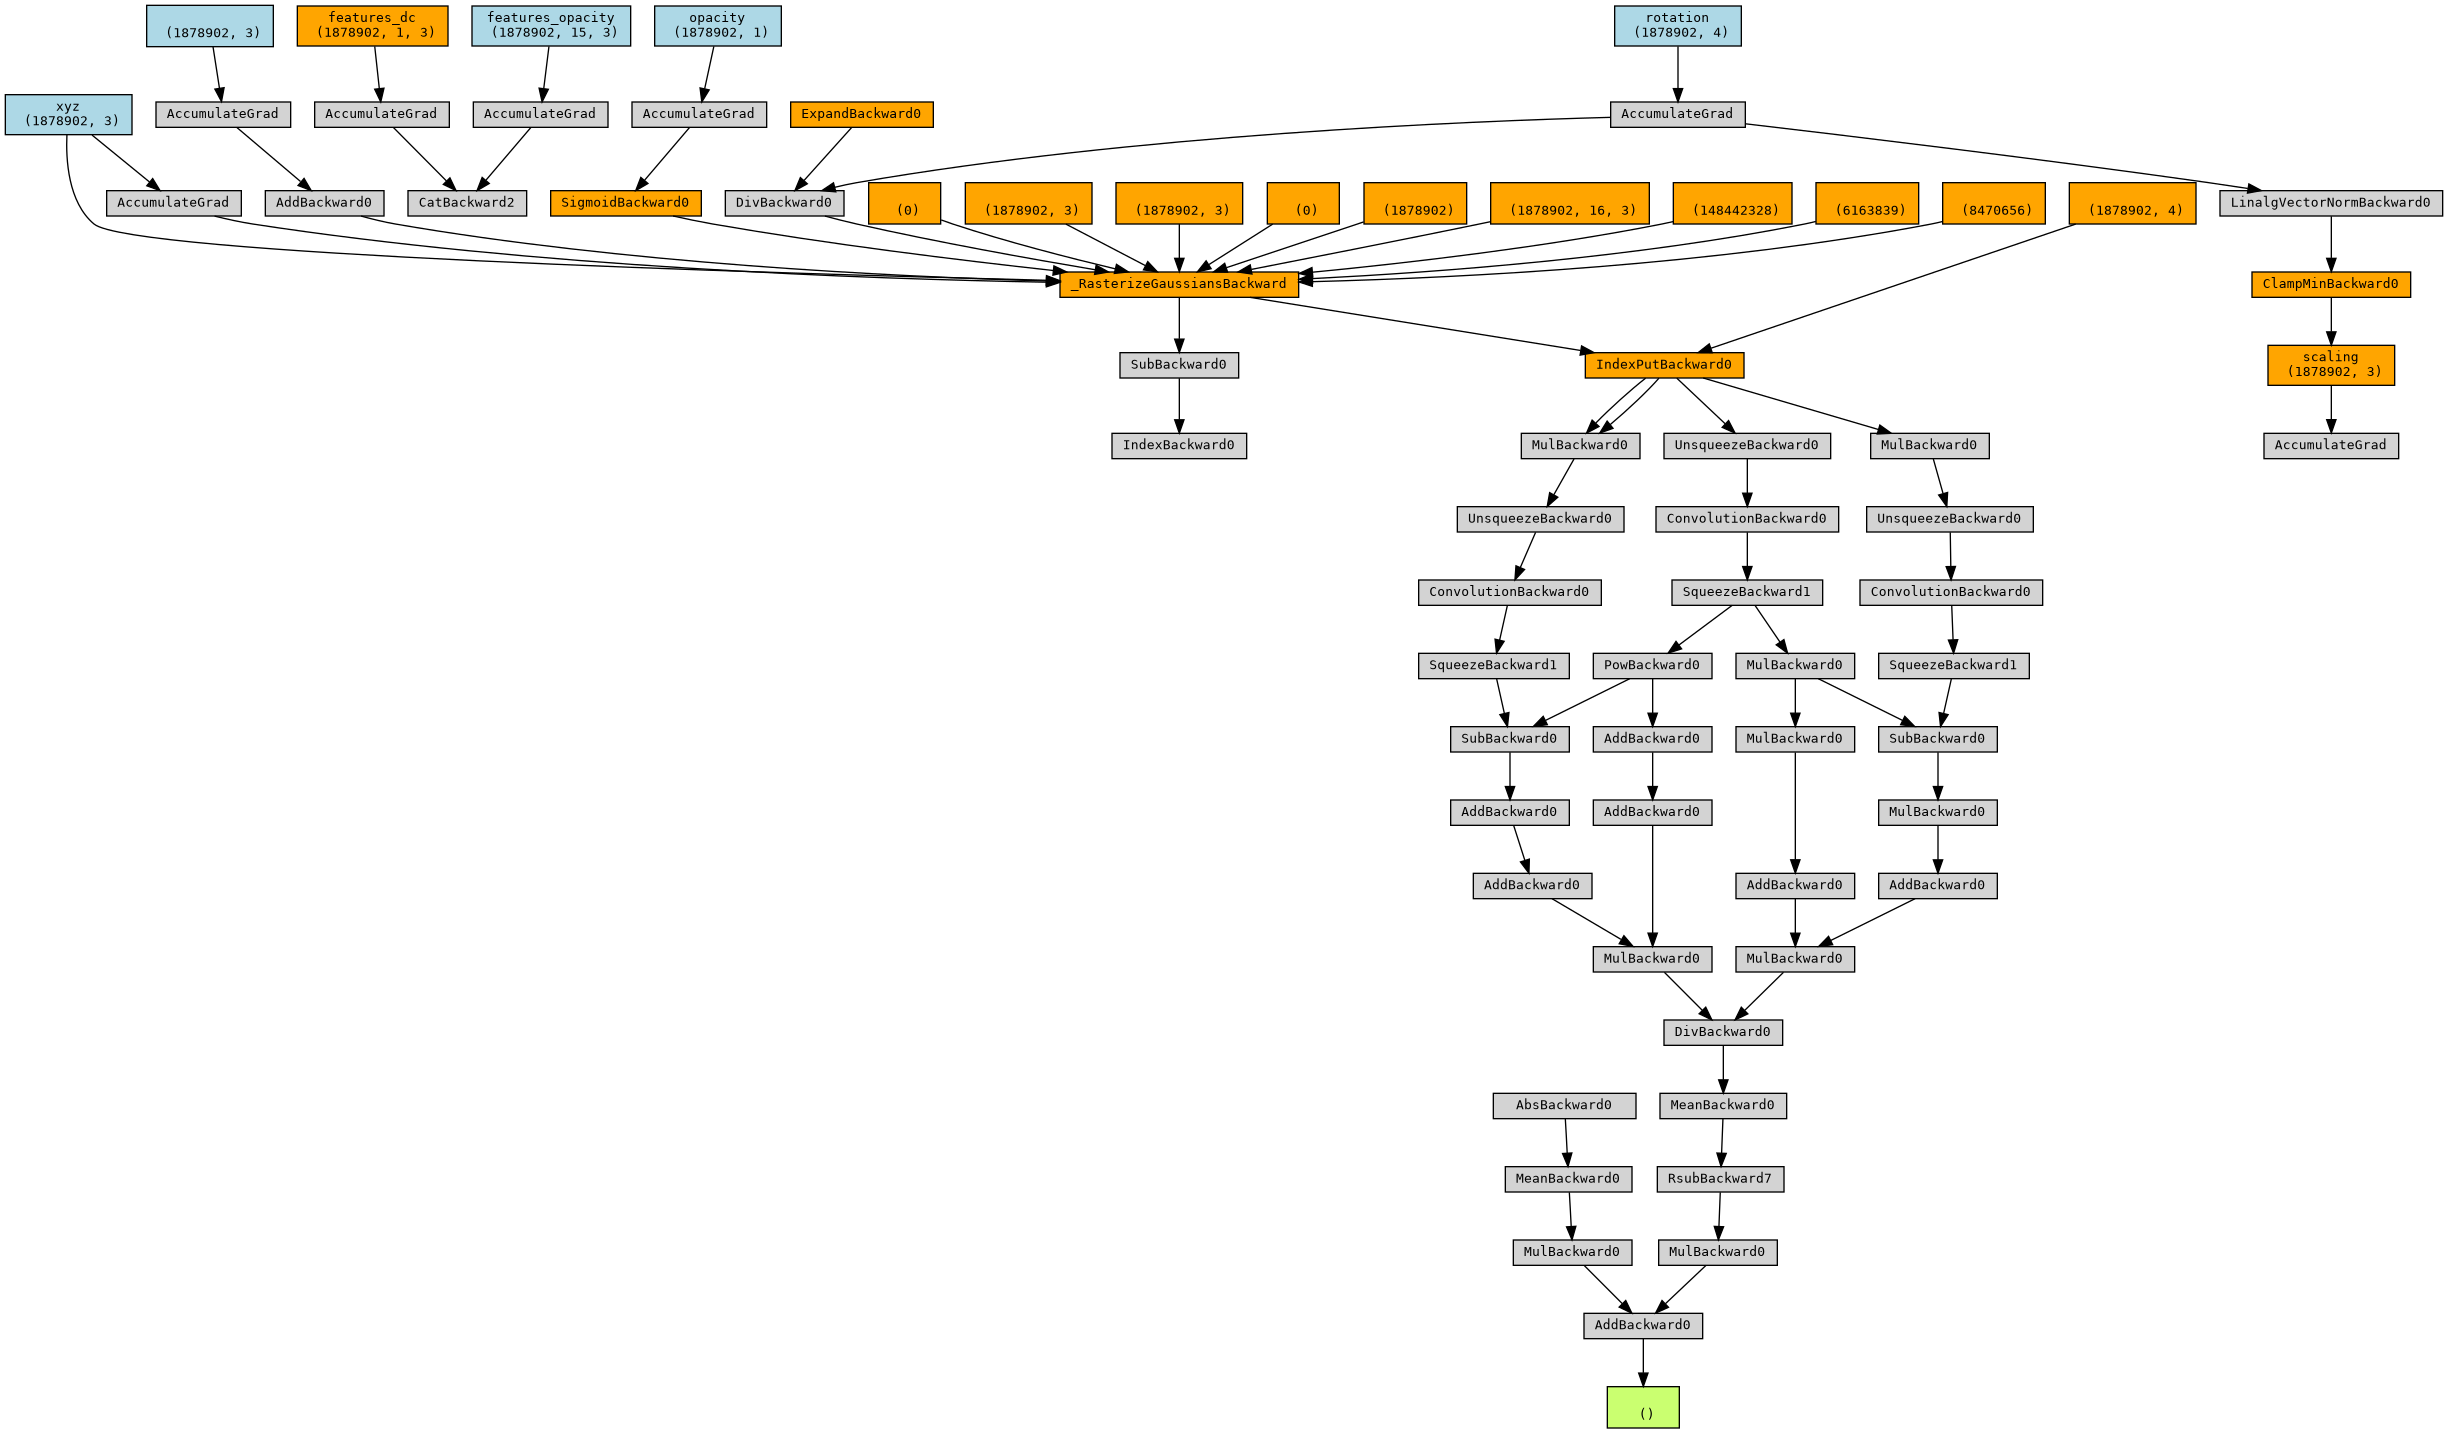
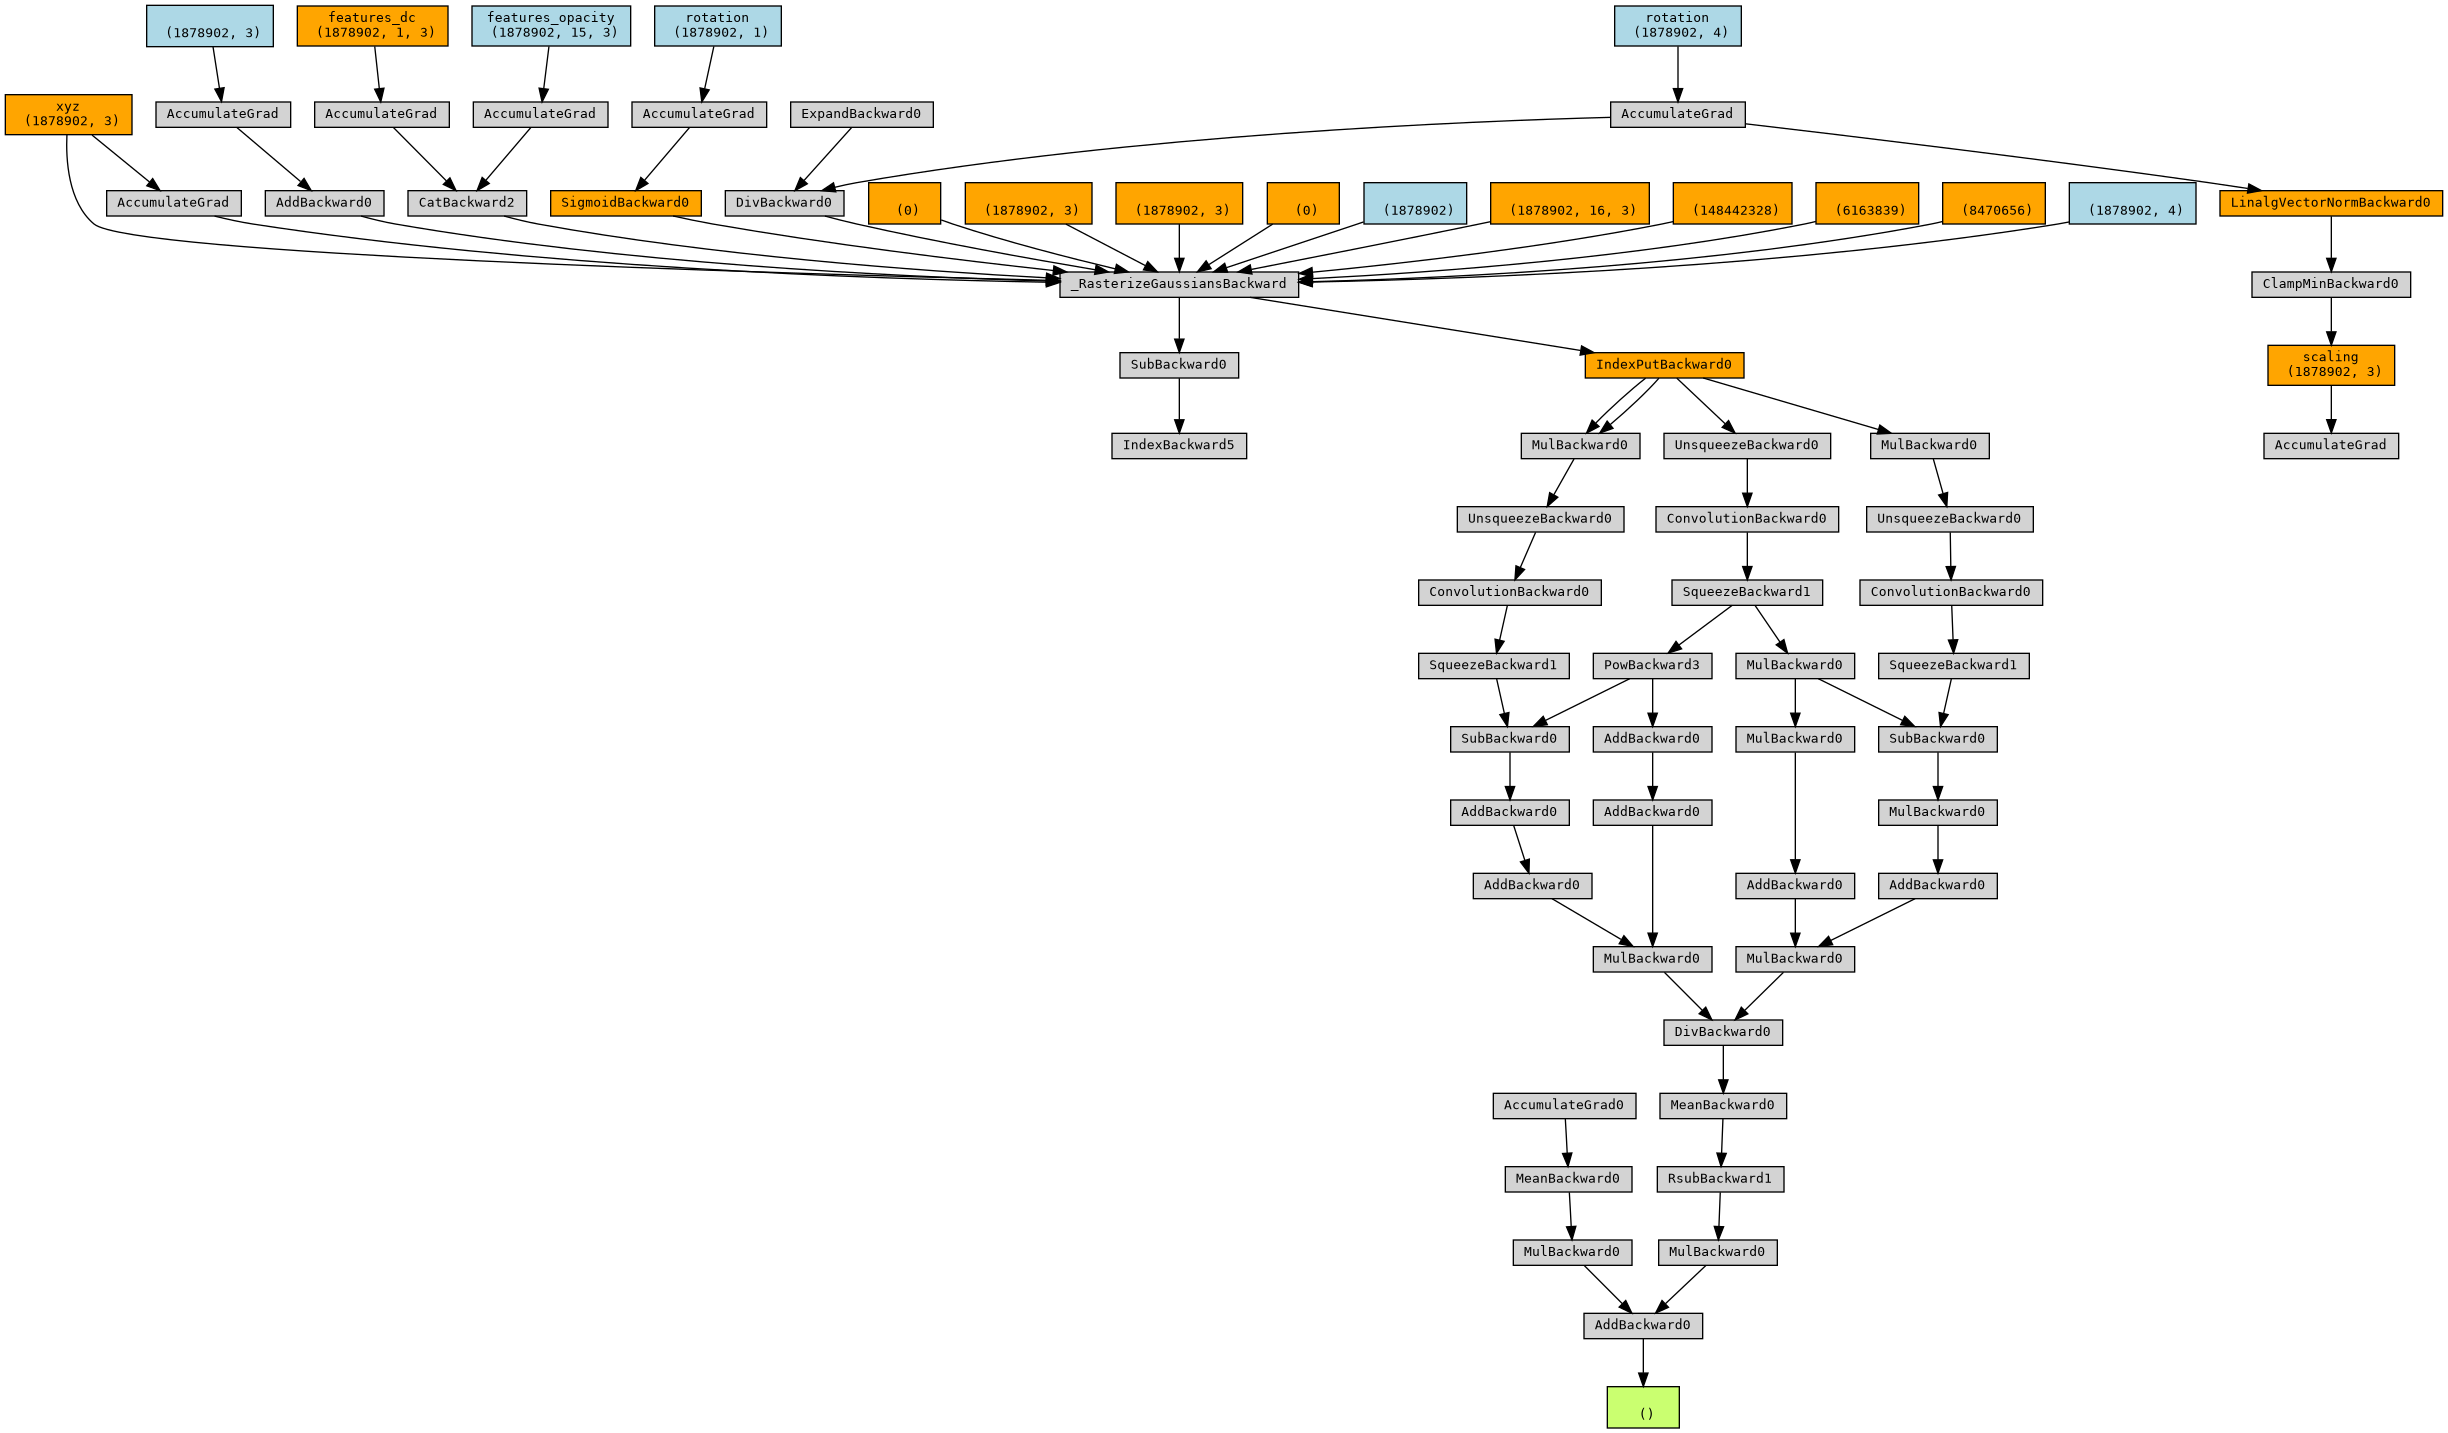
(718, 26) -> (718, 26)
(69, 115) -> (69, 115)
(862, 115) -> (862, 115)
(1415, 203) -> (1415, 203)
(2133, 203) -> (2133, 203)
(2331, 203) -> (2331, 203)
none -> (774, 257)
(1179, 285) -> (1179, 285)
(2331, 285) -> (2331, 285)
(1893, 286) -> (1749, 260)
(1179, 446) -> (1179, 446)
(1653, 666) -> (1653, 666)
(1565, 1106) -> (1565, 1106)
(1721, 1179) -> (1721, 1179)
